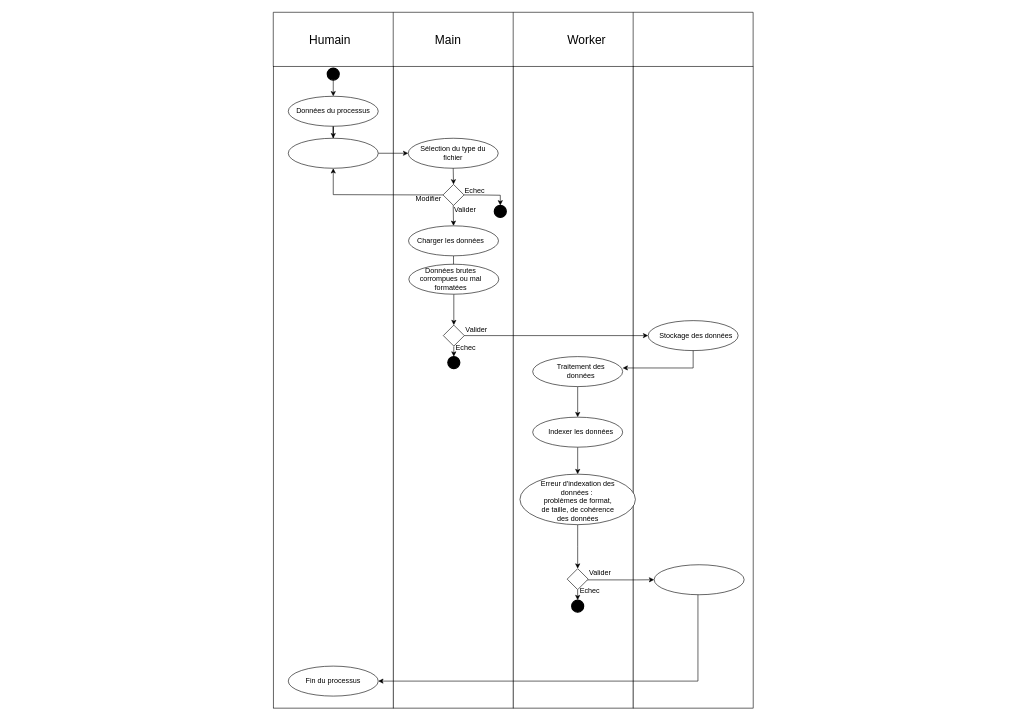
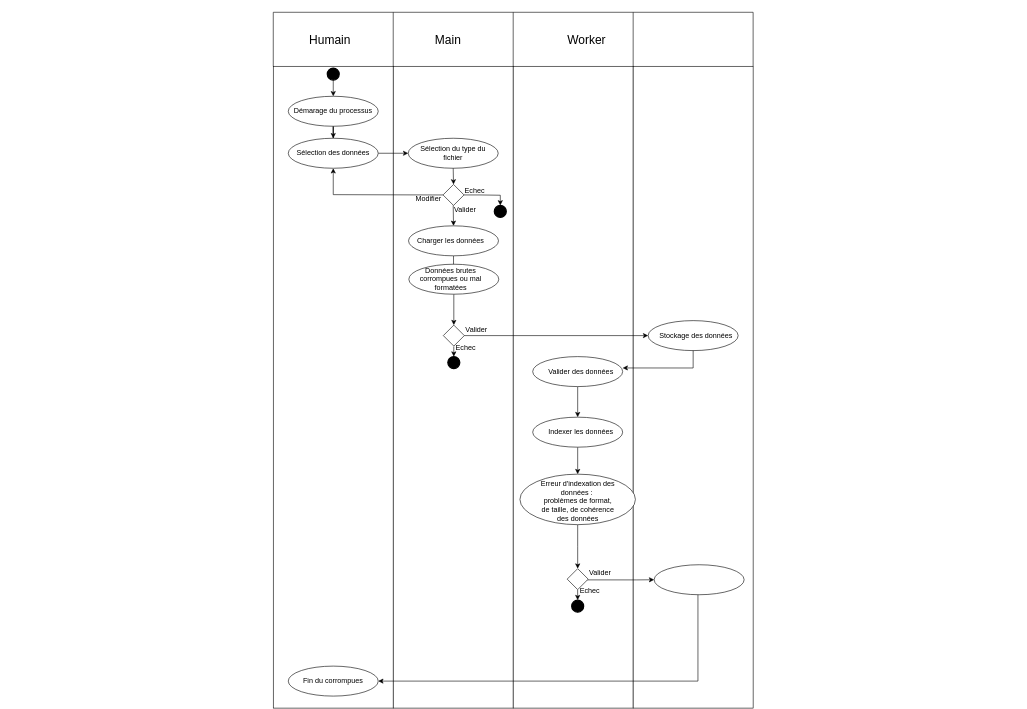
(333, 111) -> (333, 111)
none -> (333, 153)
(581, 372) -> (581, 372)
(333, 681) -> (333, 681)
